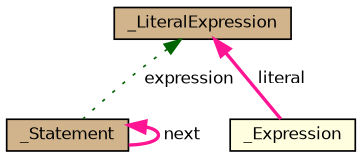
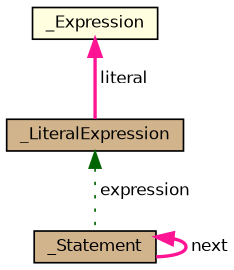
(253, 86) -> (95, 88)
